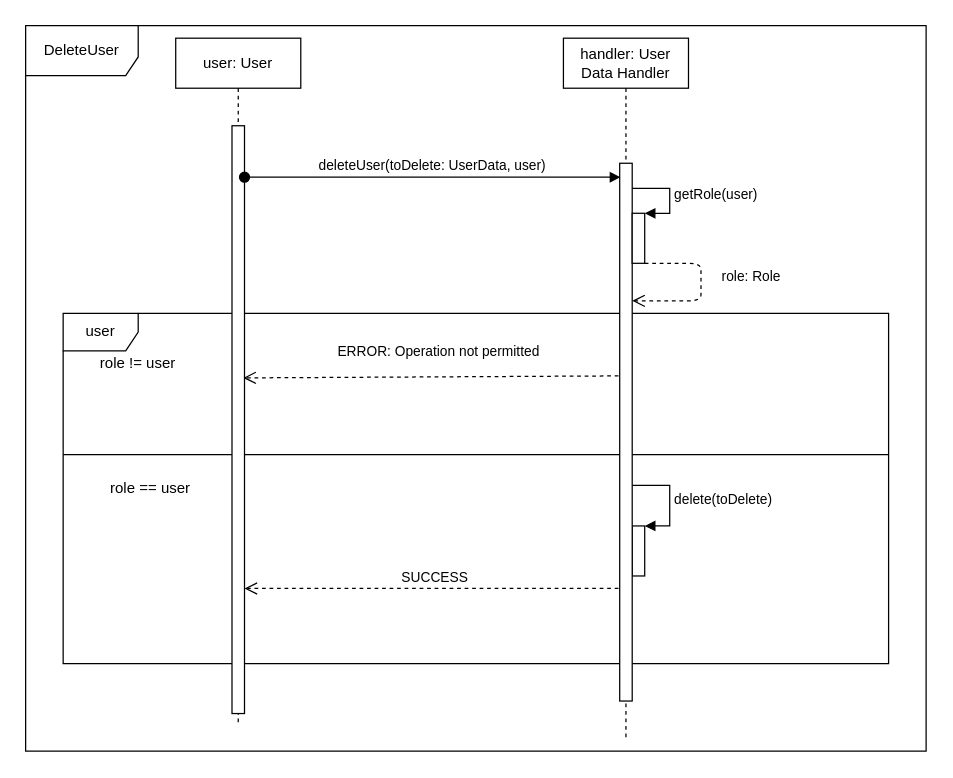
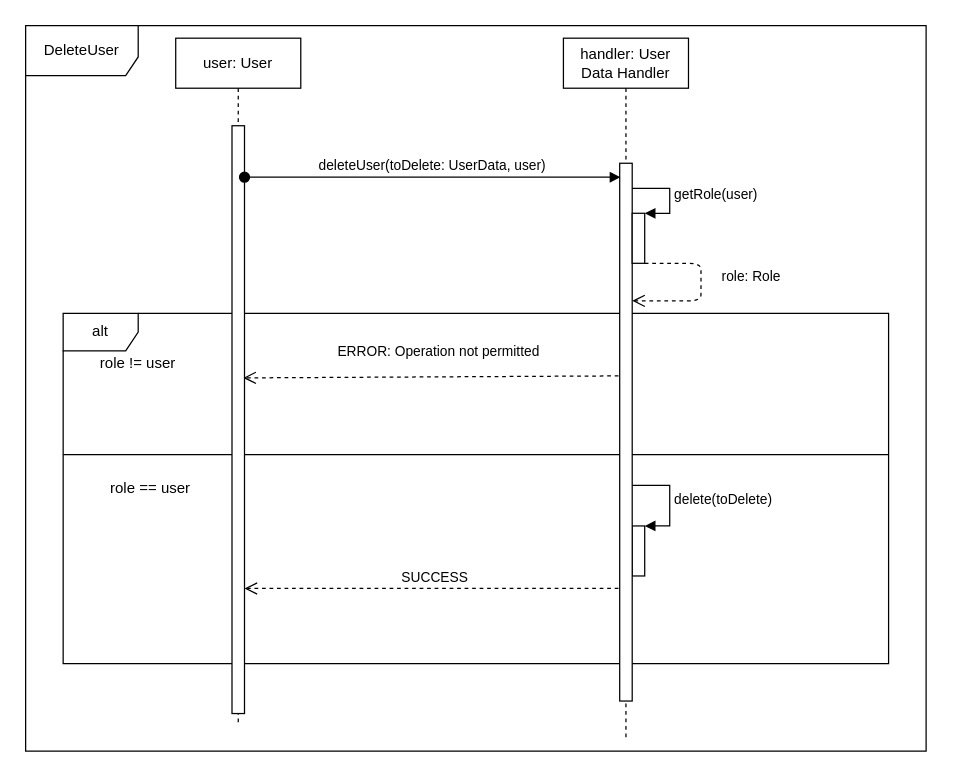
(101, 332) -> (101, 332)
